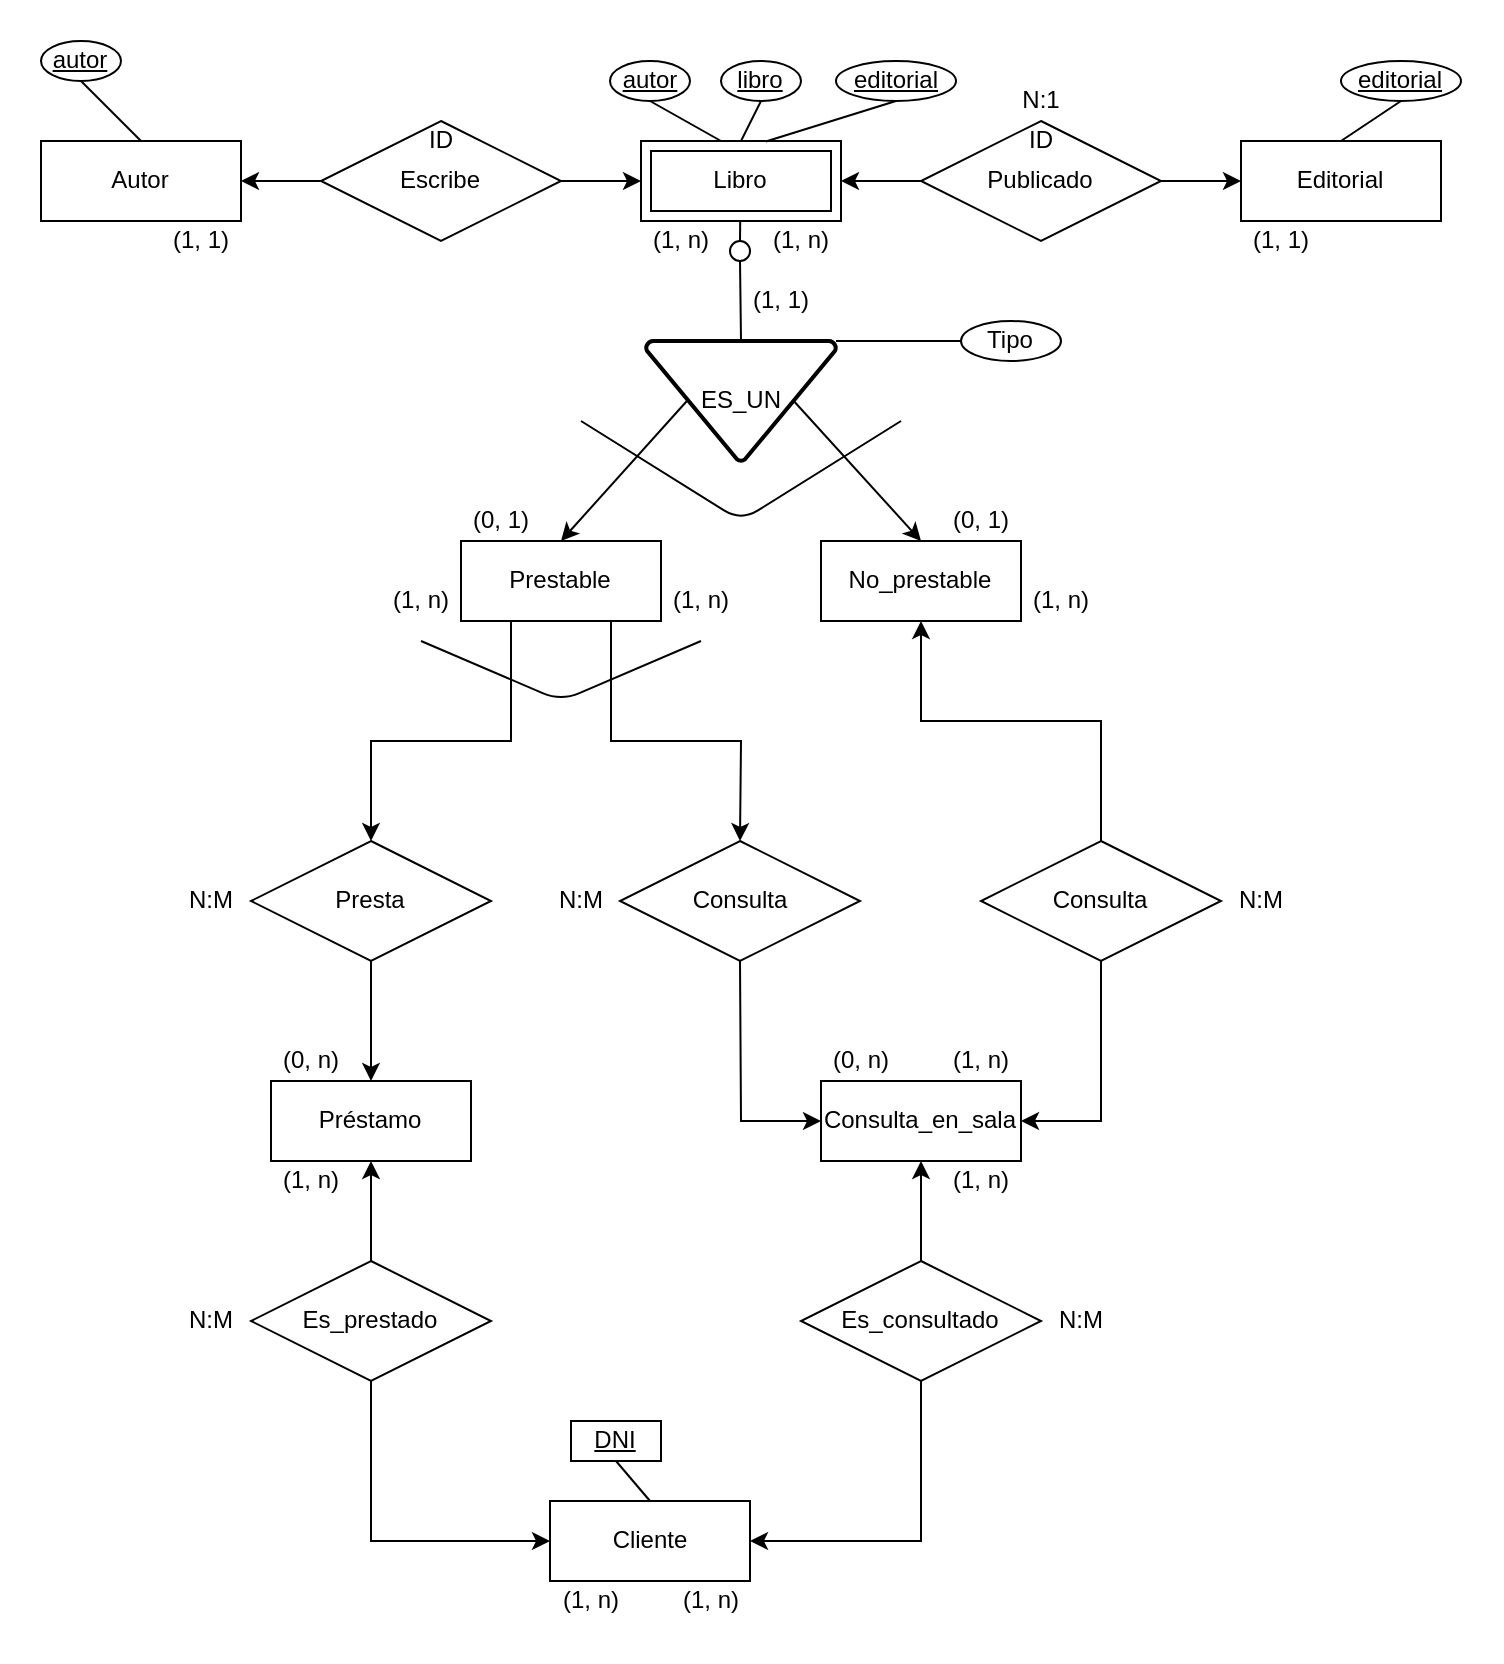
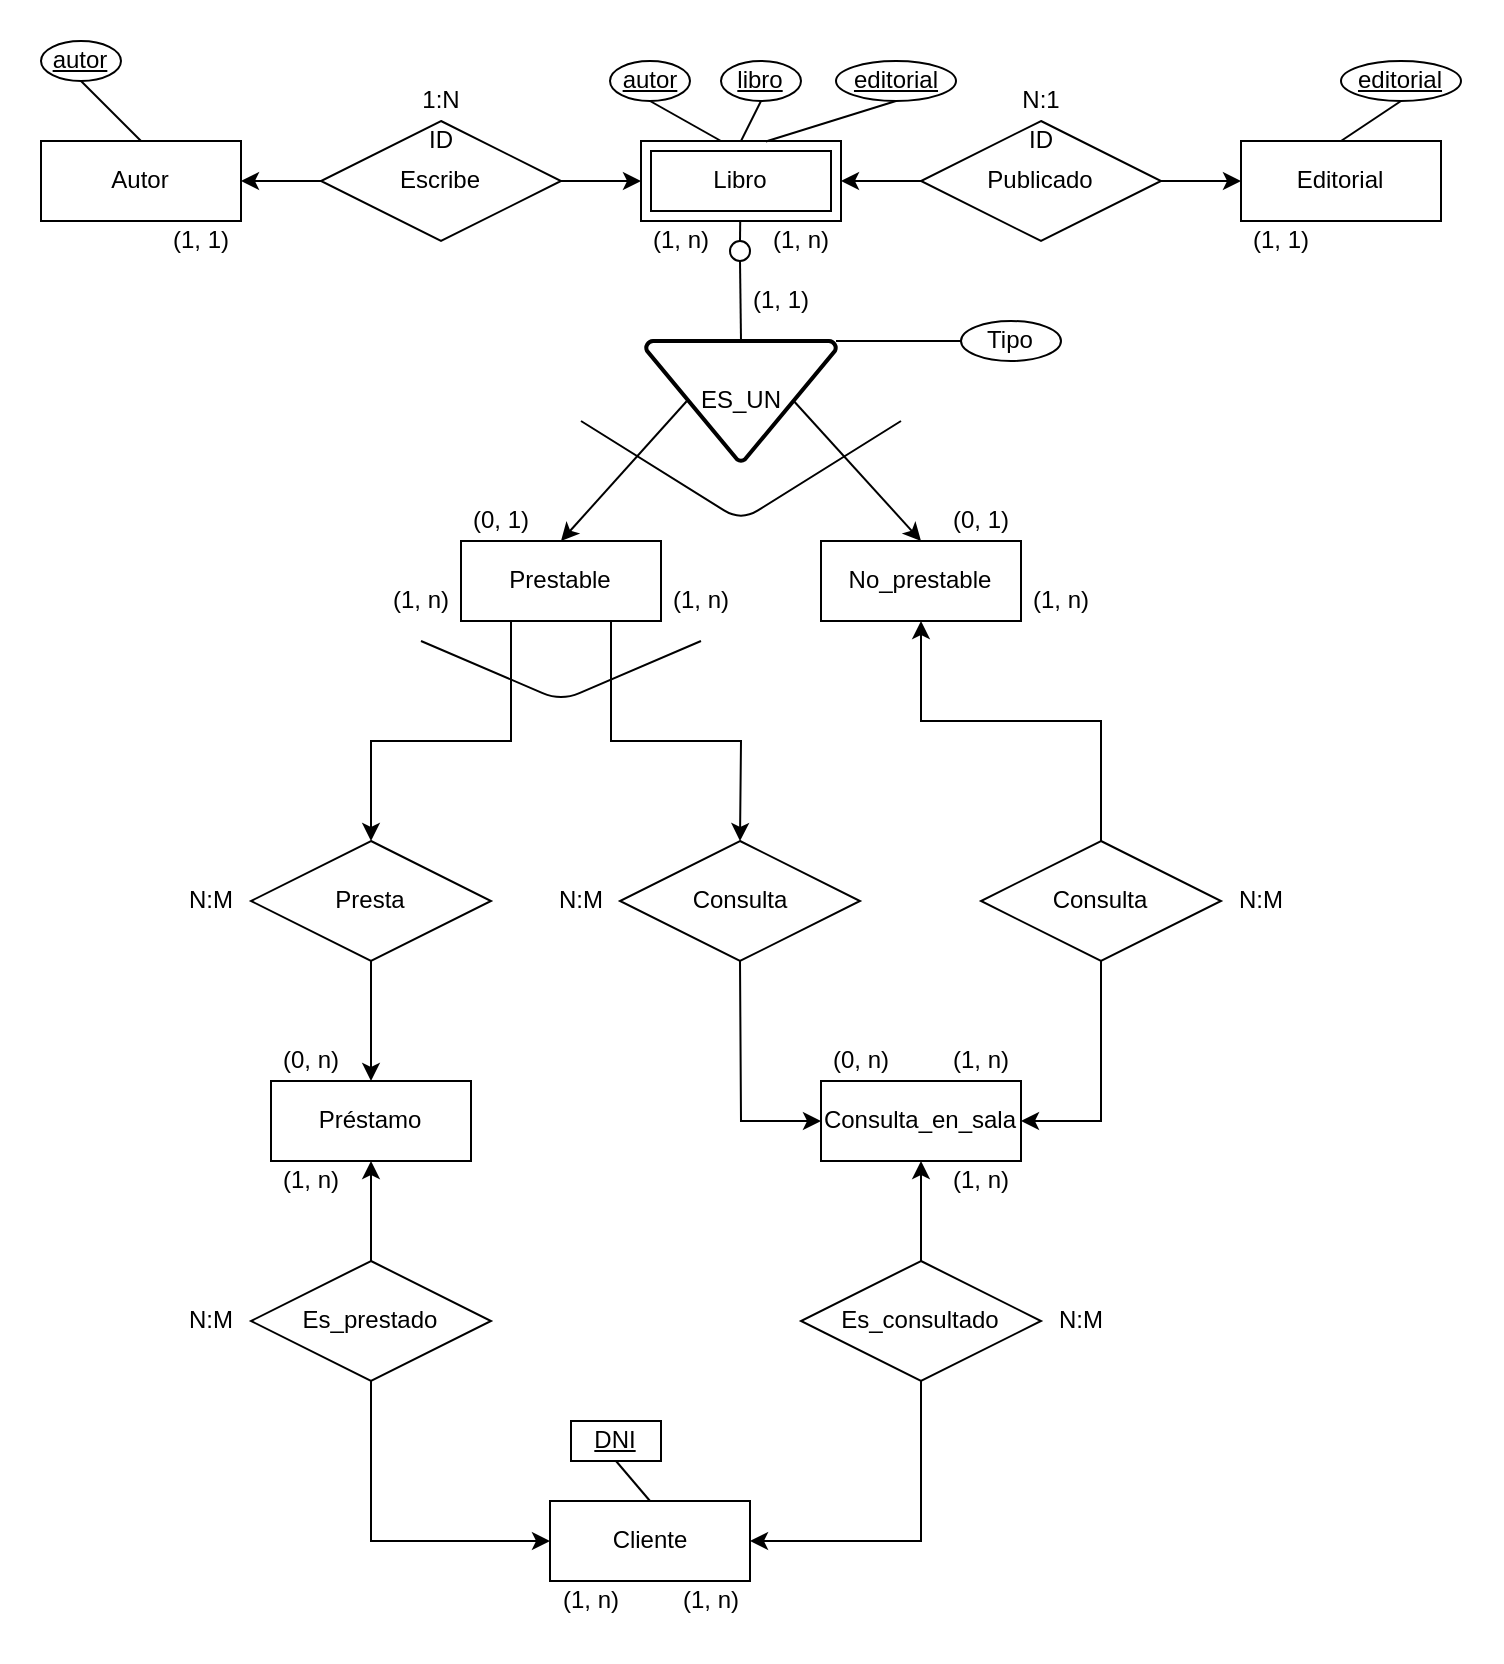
none -> (441, 101)
